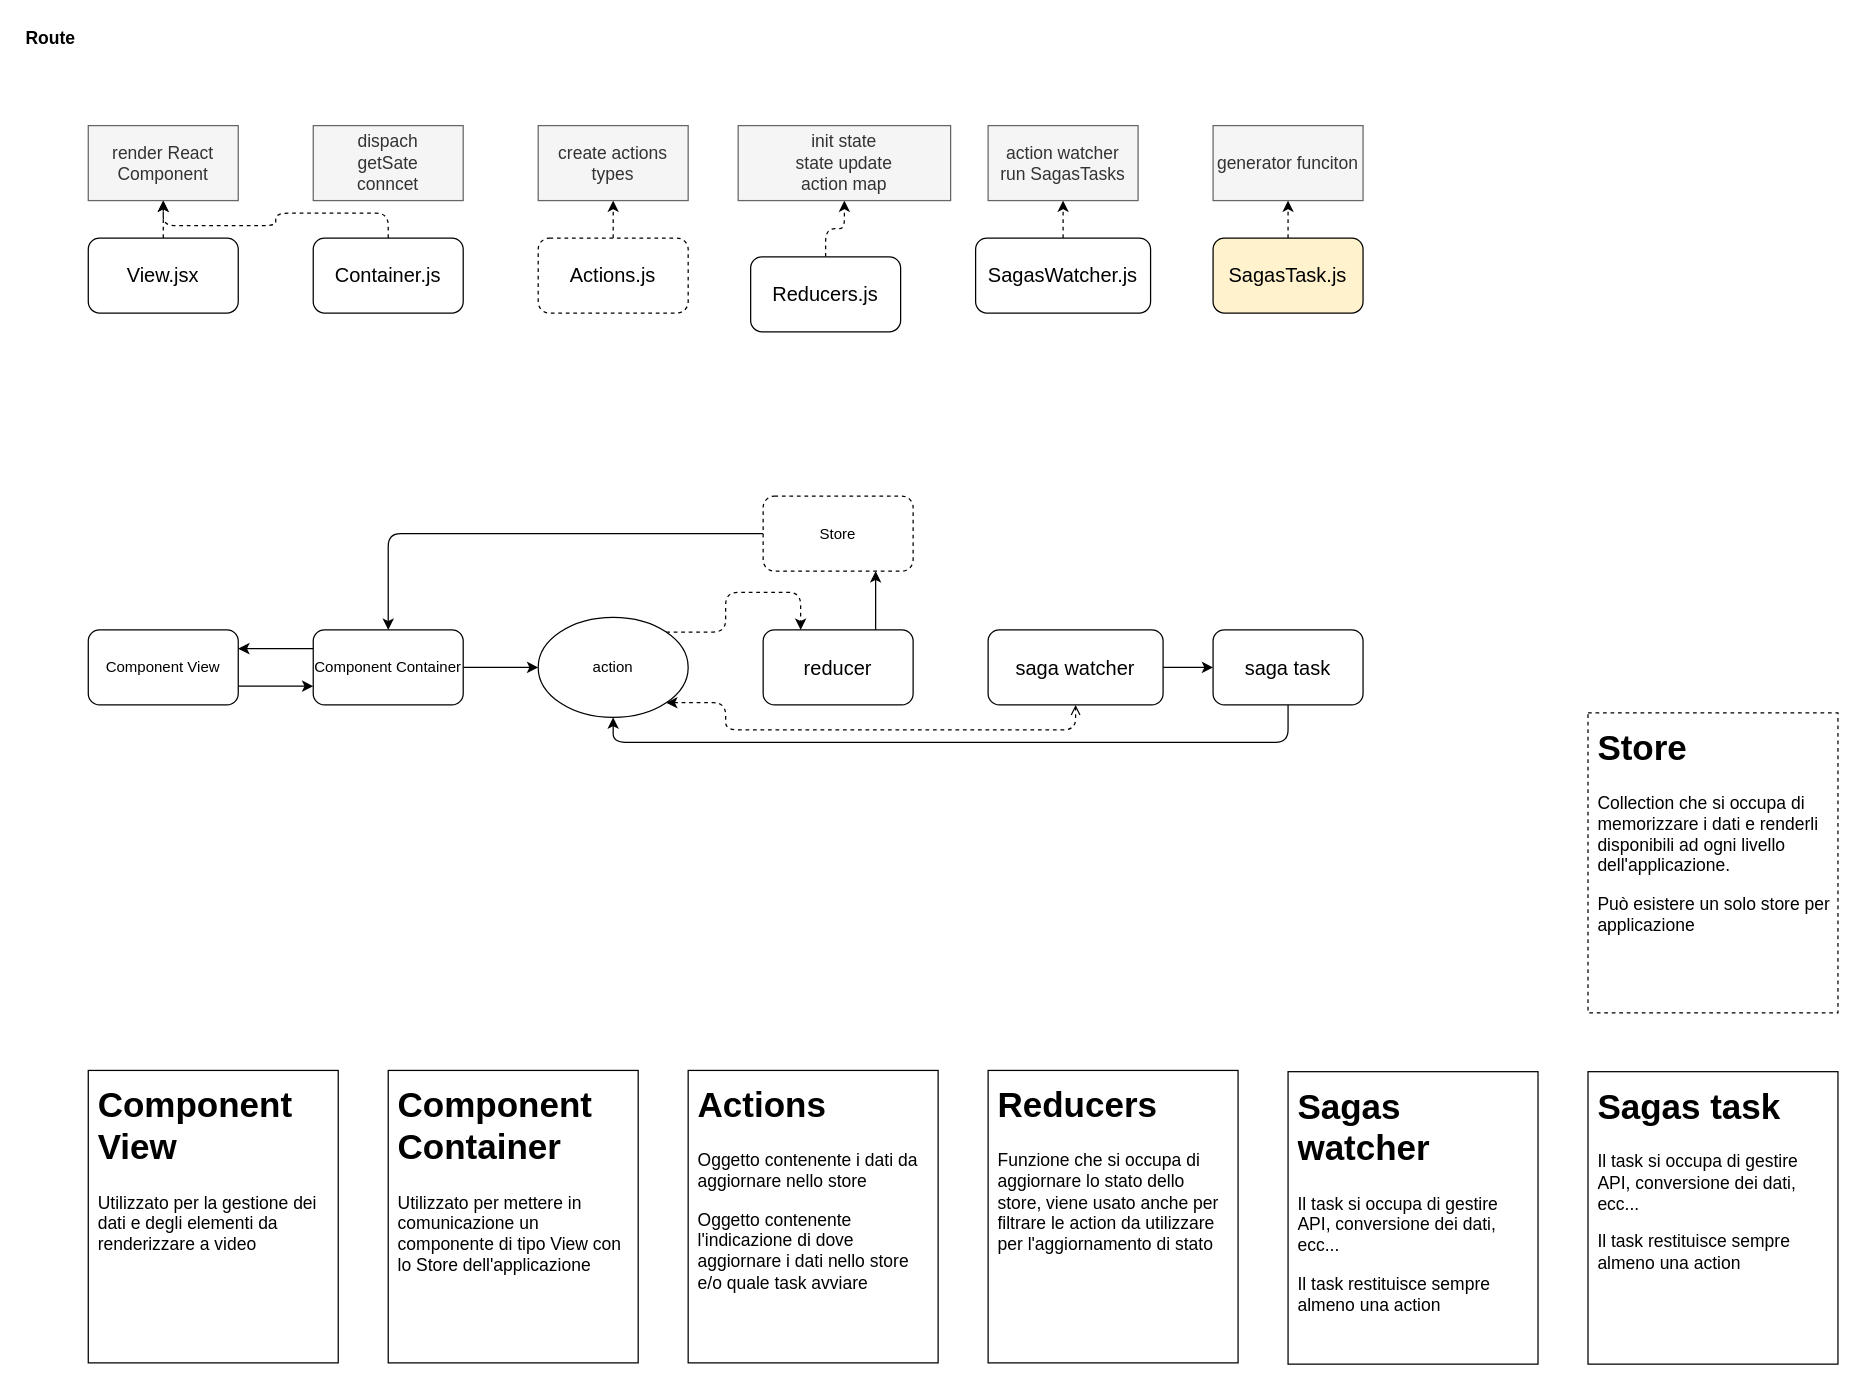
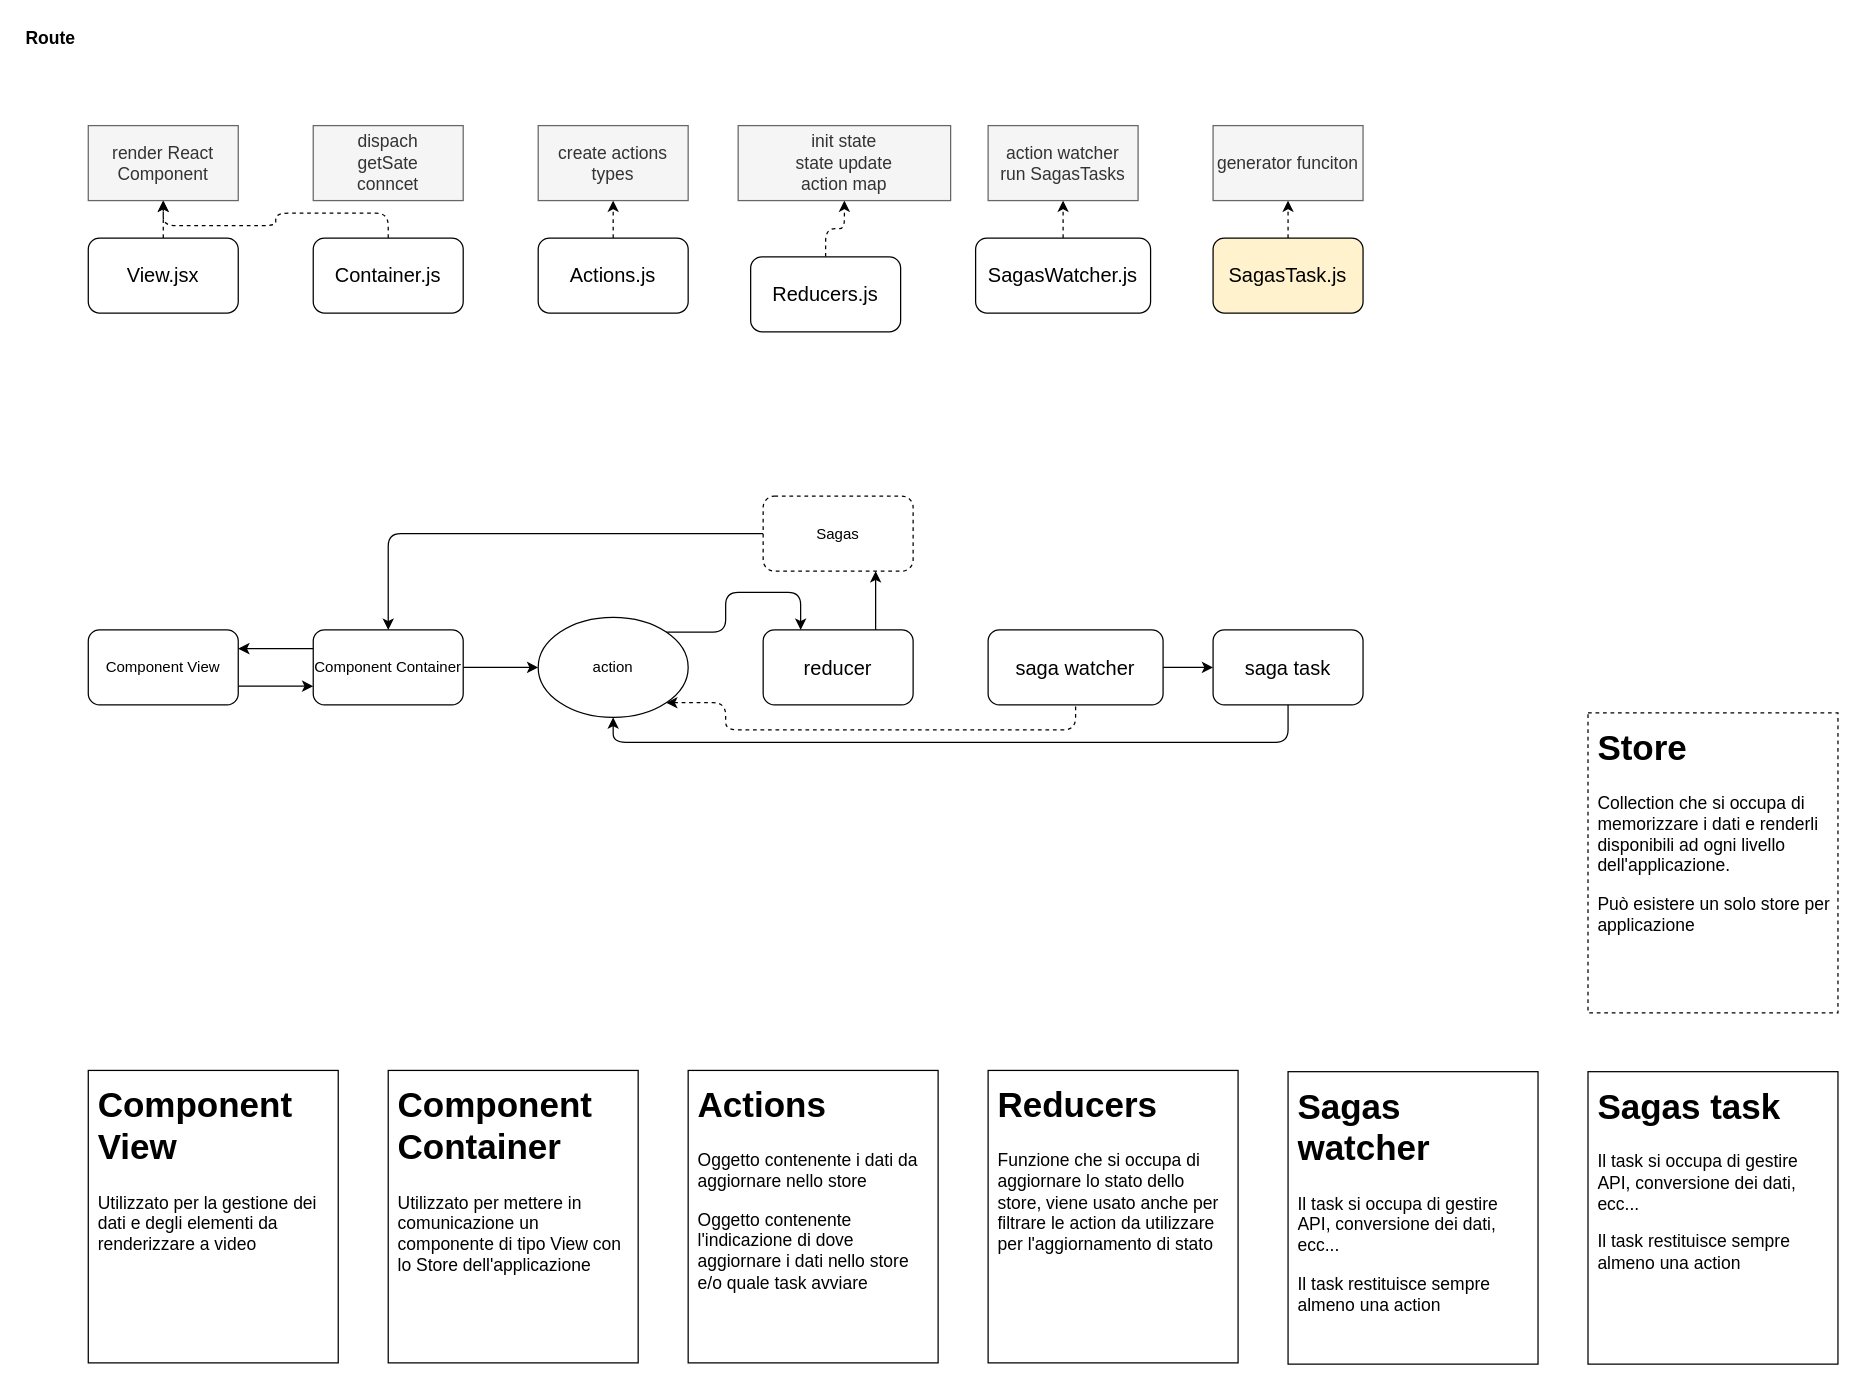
(613, 276) -> (613, 276)
(838, 534) -> (838, 534)
(735, 593) -> (735, 593)
(1076, 711) -> (1076, 710)
